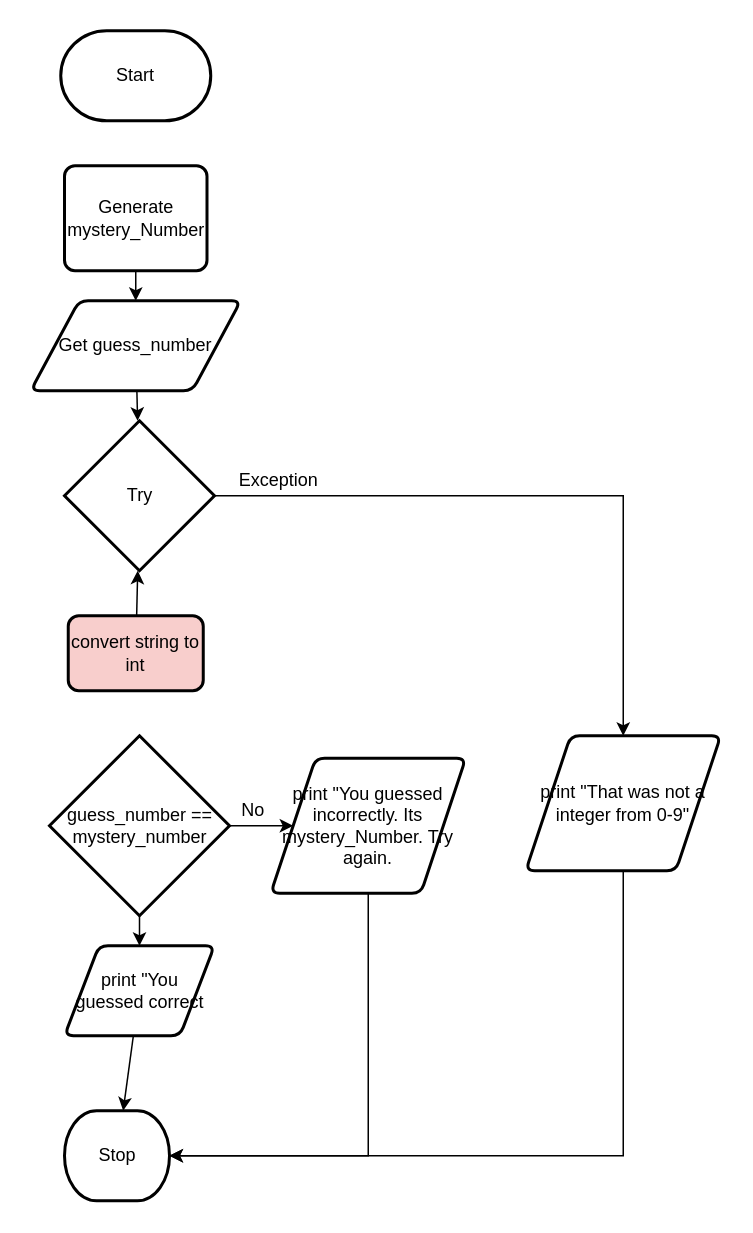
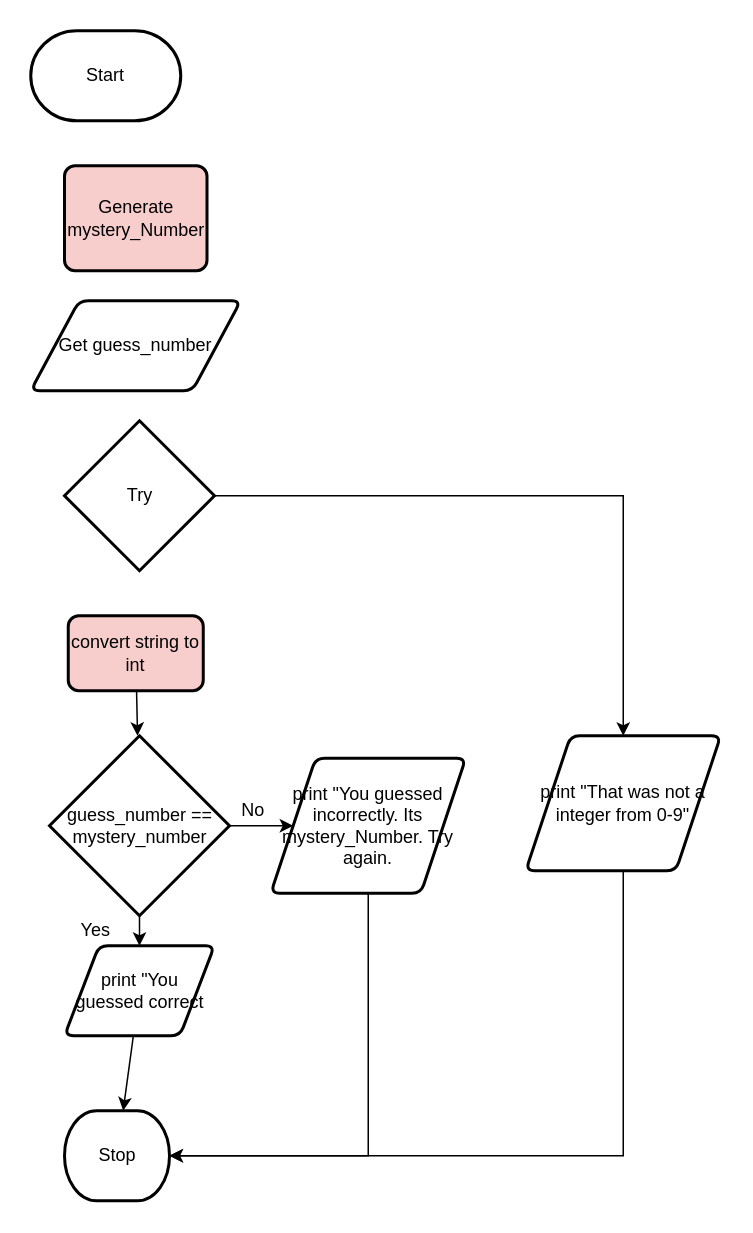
(136, 76) -> (106, 76)
(136, 218) -> (136, 218)
(136, 281) -> none
(137, 401) -> none
(278, 481) -> none
(137, 598) -> (137, 708)
none -> (95, 931)
